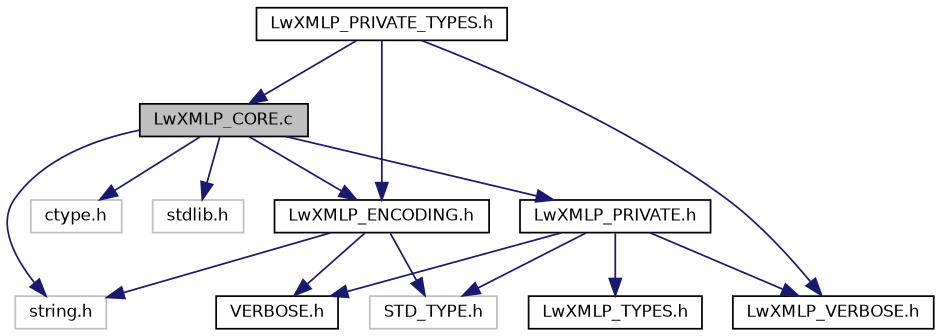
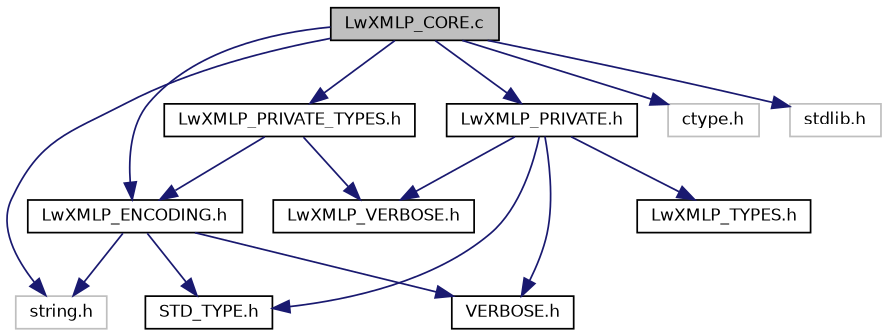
(310, 68) -> (359, 67)
(433, 312) -> (209, 312)
